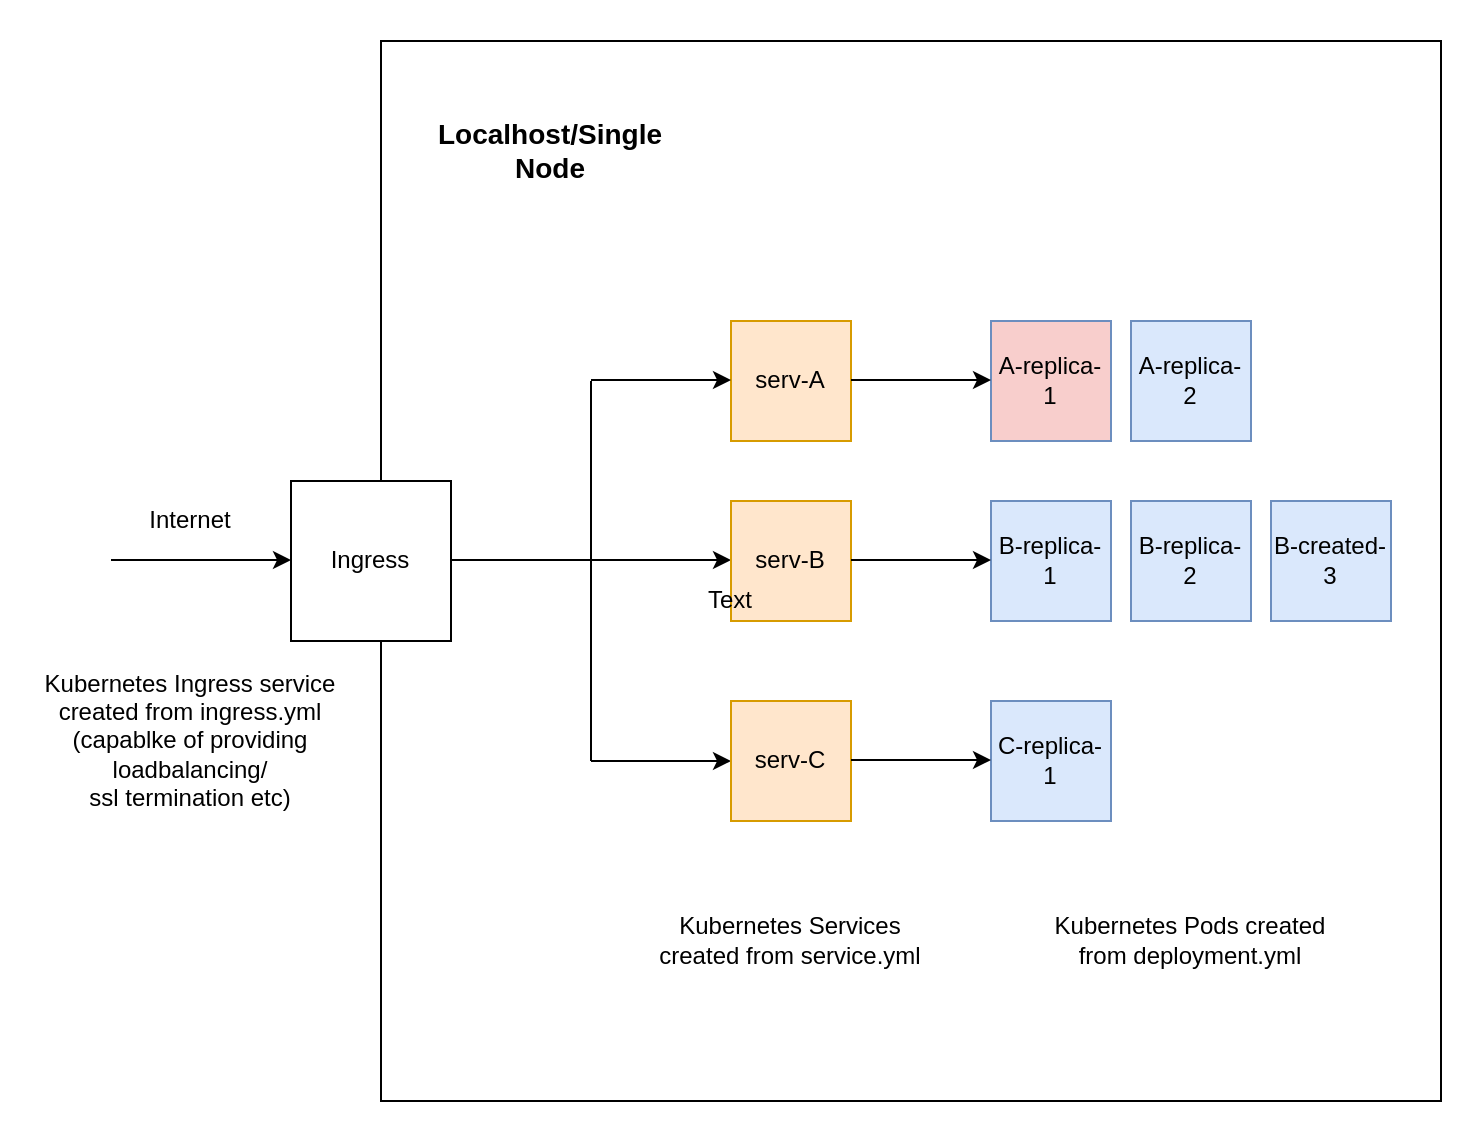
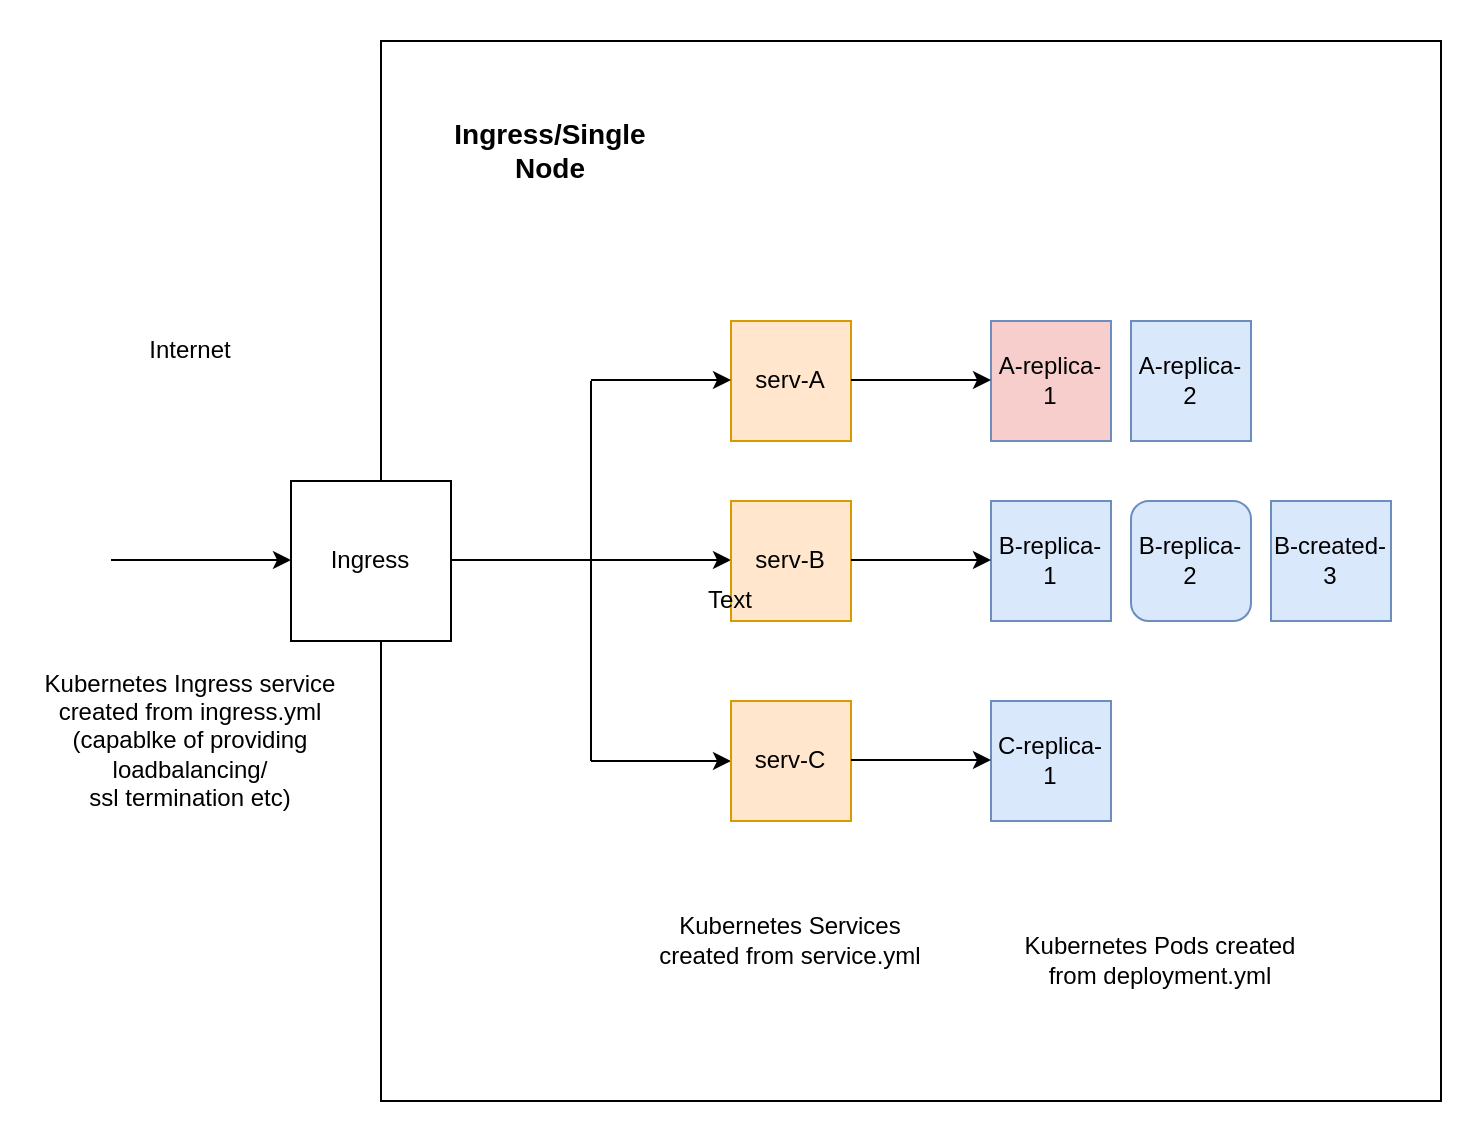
(551, 151) -> (551, 151)
(191, 521) -> (191, 351)
(1191, 561) -> (1191, 561)
(1191, 941) -> (1161, 961)
